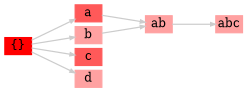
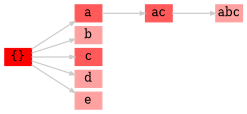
none -> (159, 13)
(159, 24) -> none
none -> (89, 101)
